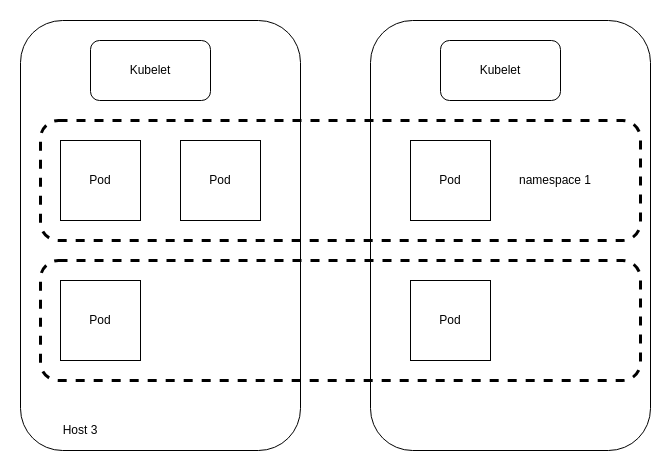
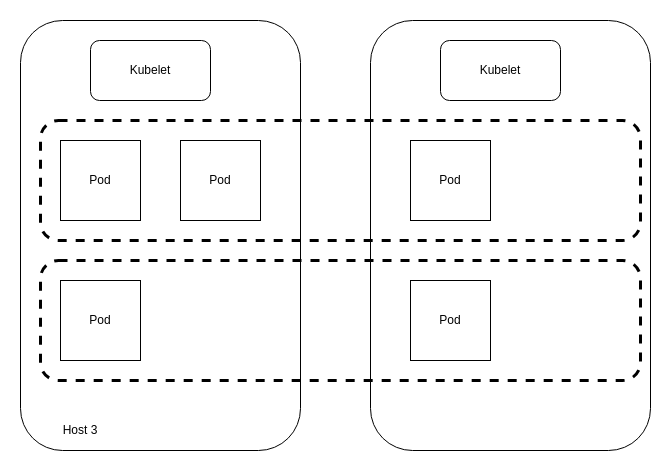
(556, 181) -> none
